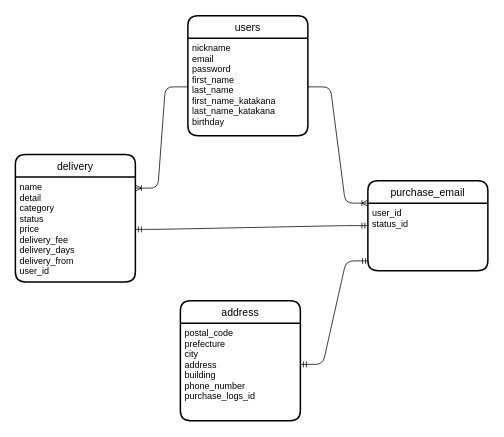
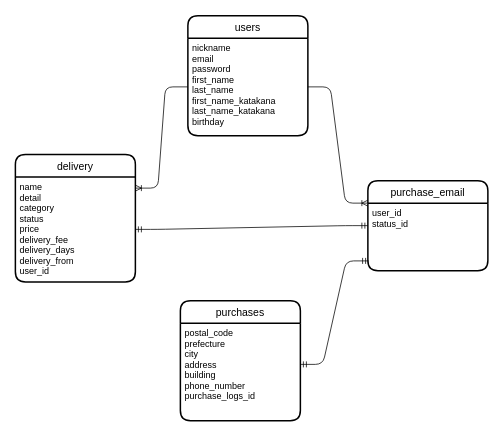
(240, 312) -> (240, 312)
